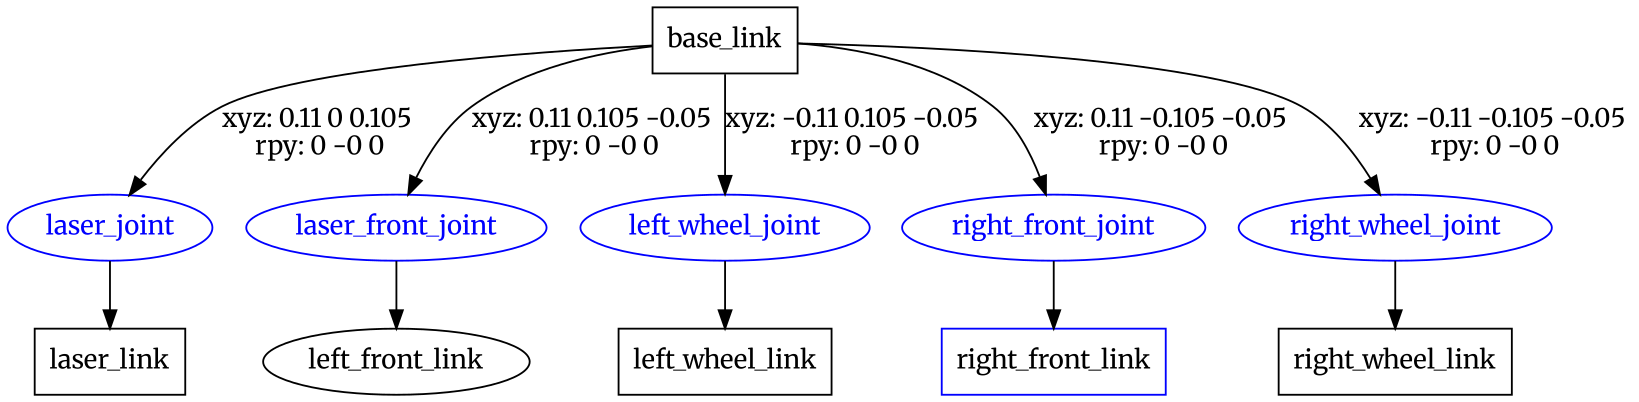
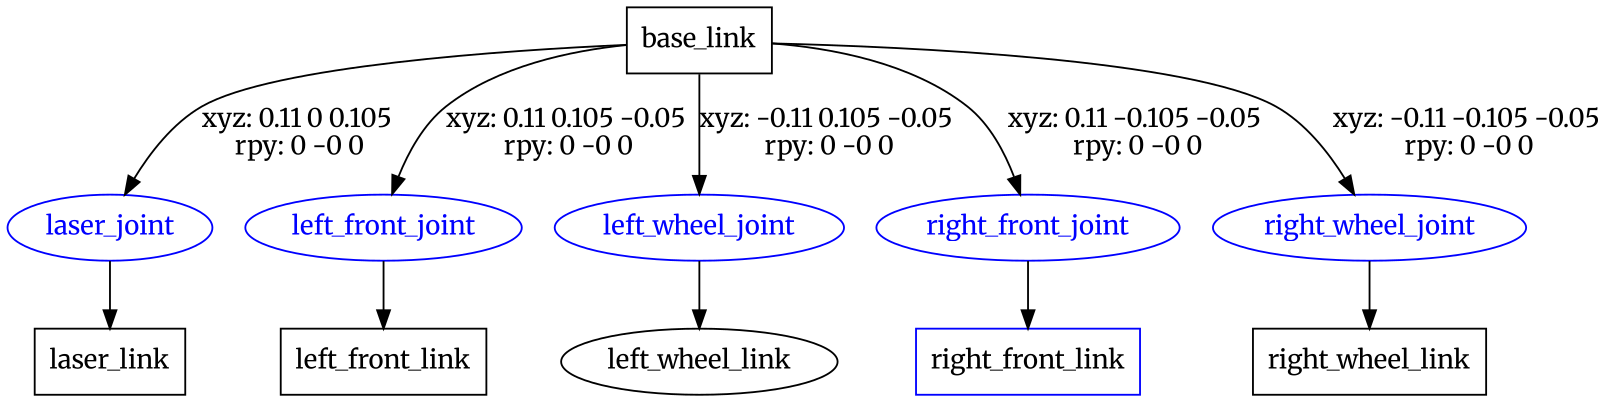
(396, 228) -> (384, 228)
(396, 362) -> (384, 362)
(725, 362) -> (699, 362)
